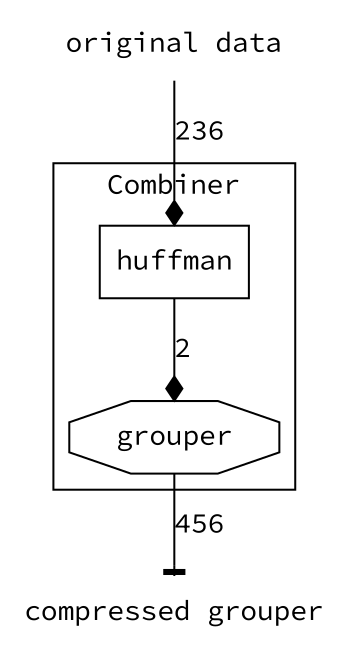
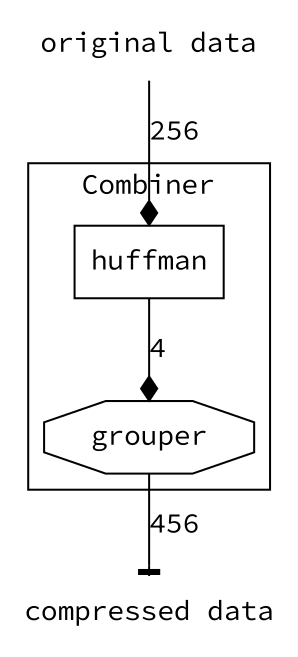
(200, 132) -> (174, 132)
(183, 350) -> (158, 350)
(174, 613) -> (149, 613)
